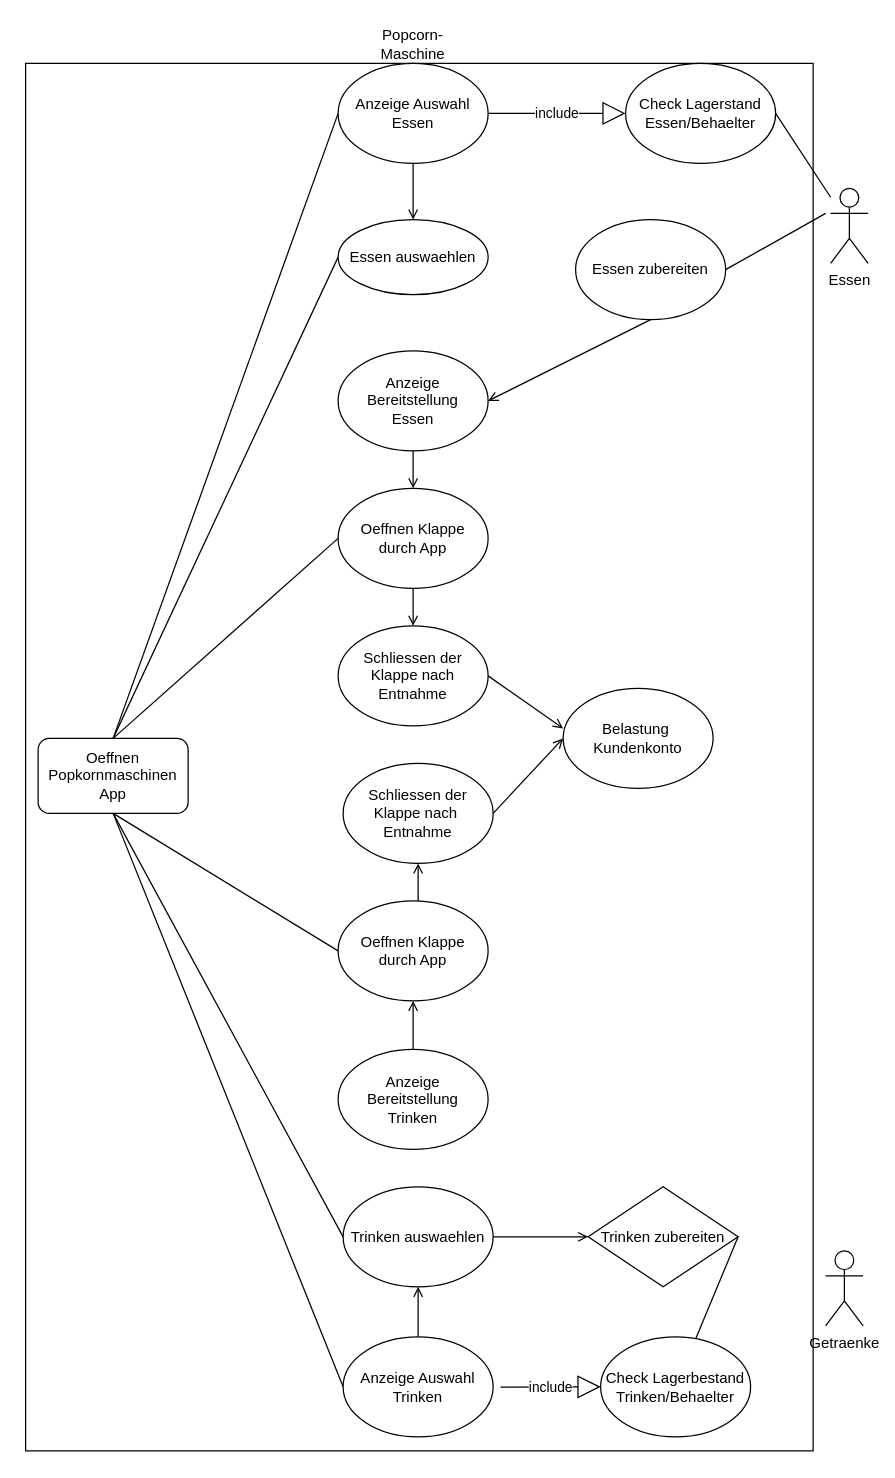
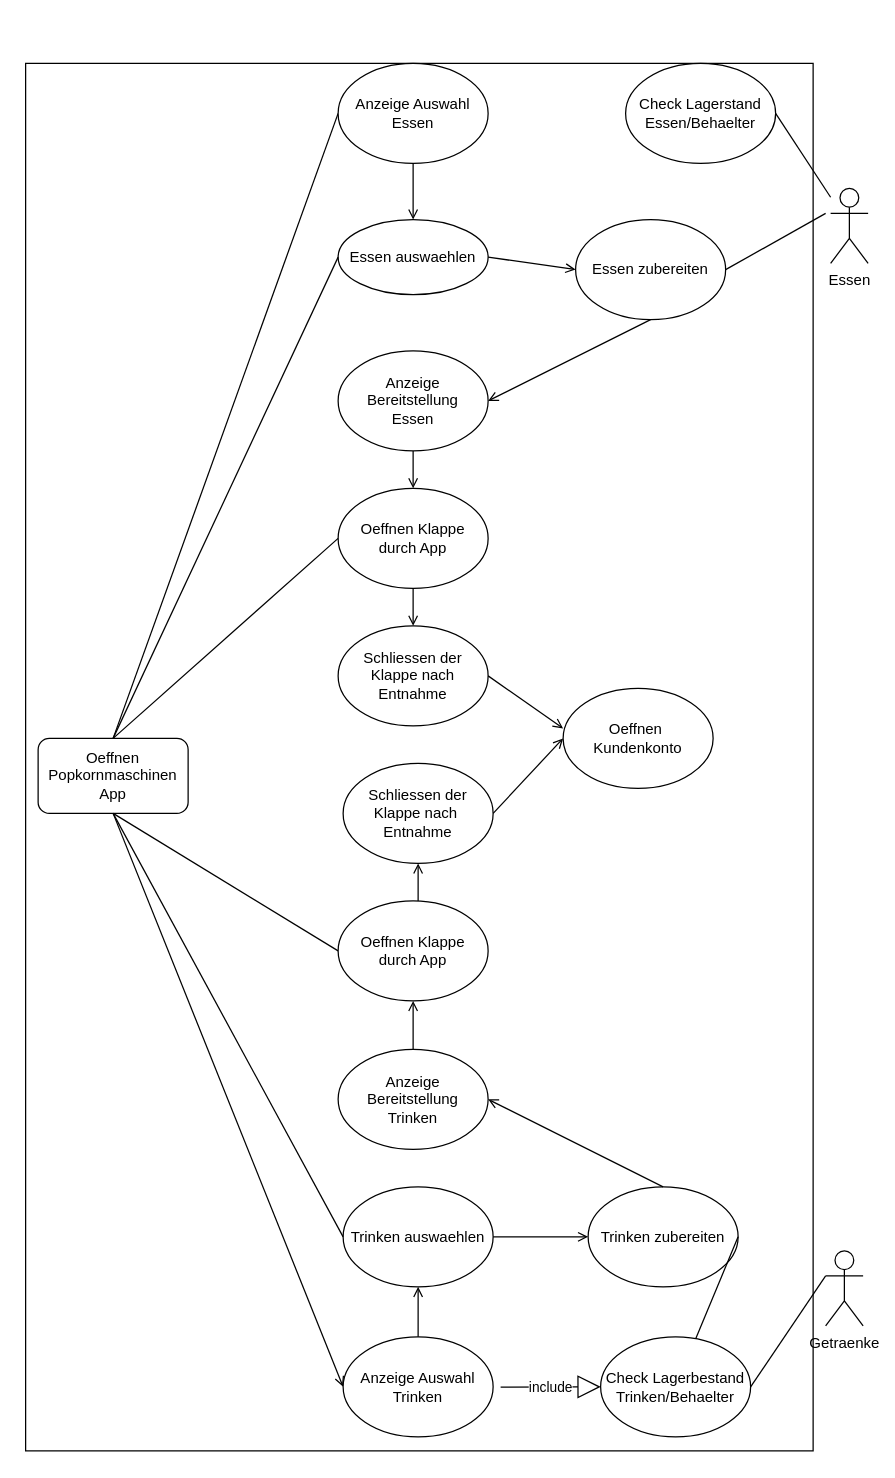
(413, 44) -> none
(546, 113) -> none
none -> (530, 263)
(638, 738) -> (638, 738)
none -> (577, 1143)
(663, 1237) -> (663, 1237)
none -> (787, 1332)
(341, 1382) -> (341, 1380)
